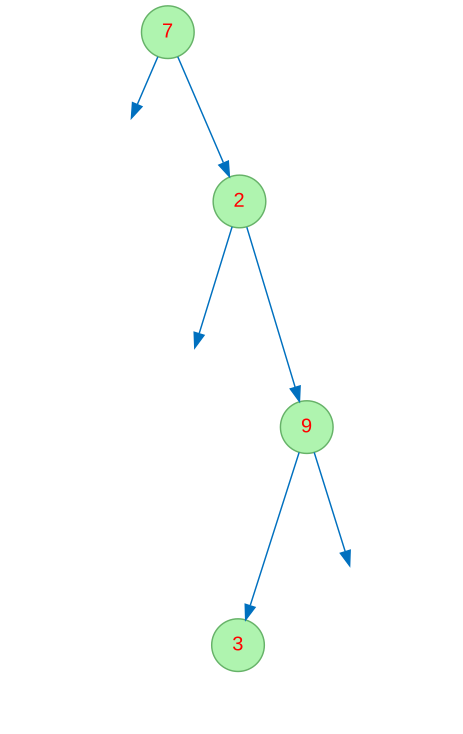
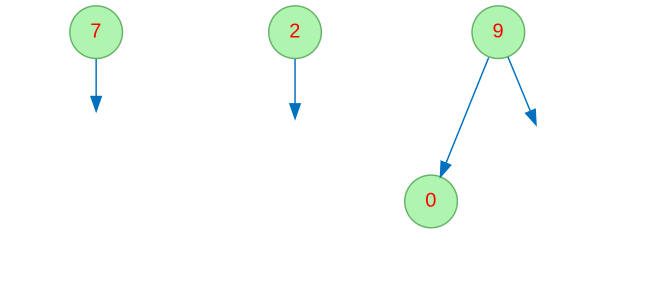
(201, 110) -> none
(271, 307) -> none
(238, 645) -> (431, 201)
